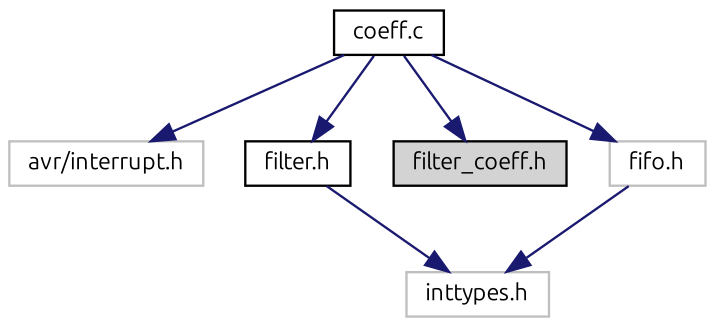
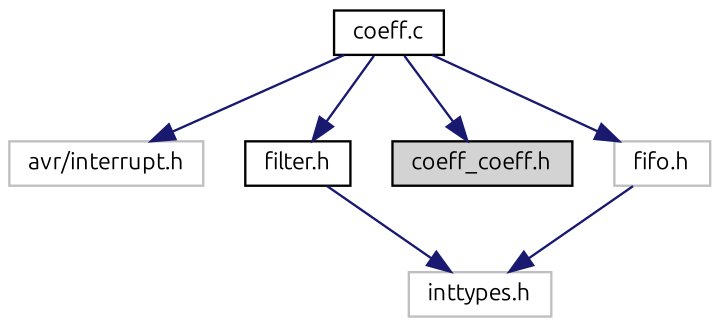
(480, 164) -> (482, 164)
